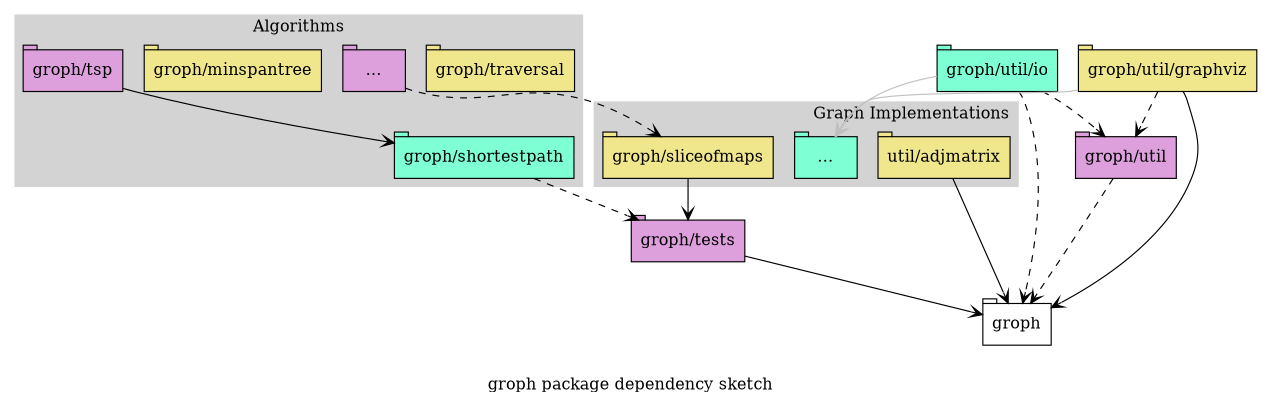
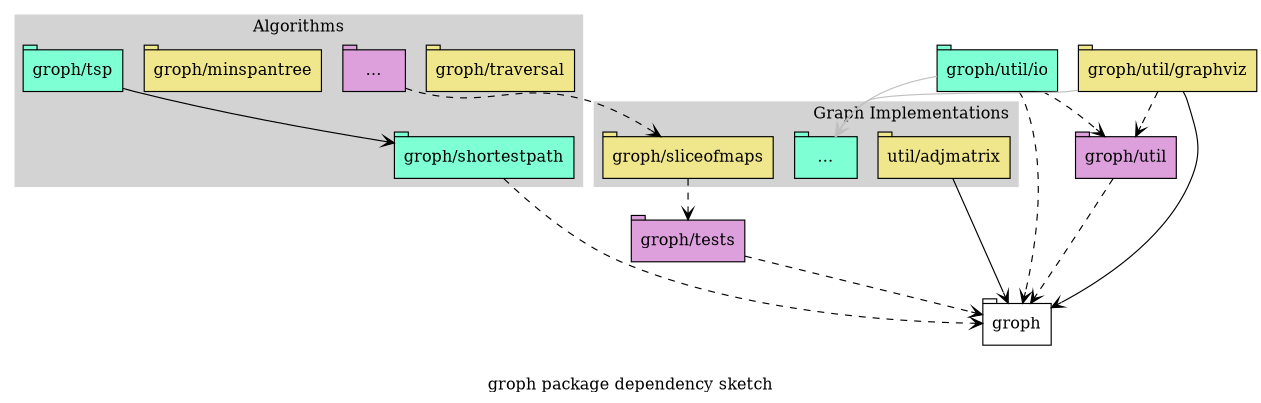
(73, 71) -> (73, 71)
(688, 195) -> (688, 195)
(581, 197) -> (722, 294)
(858, 284) -> (858, 284)
